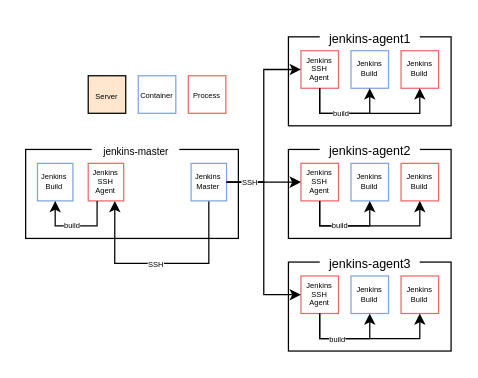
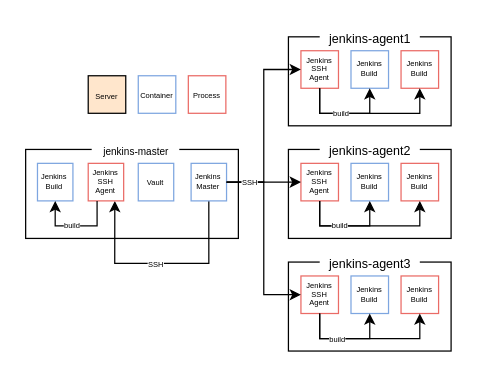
none -> (156, 182)
